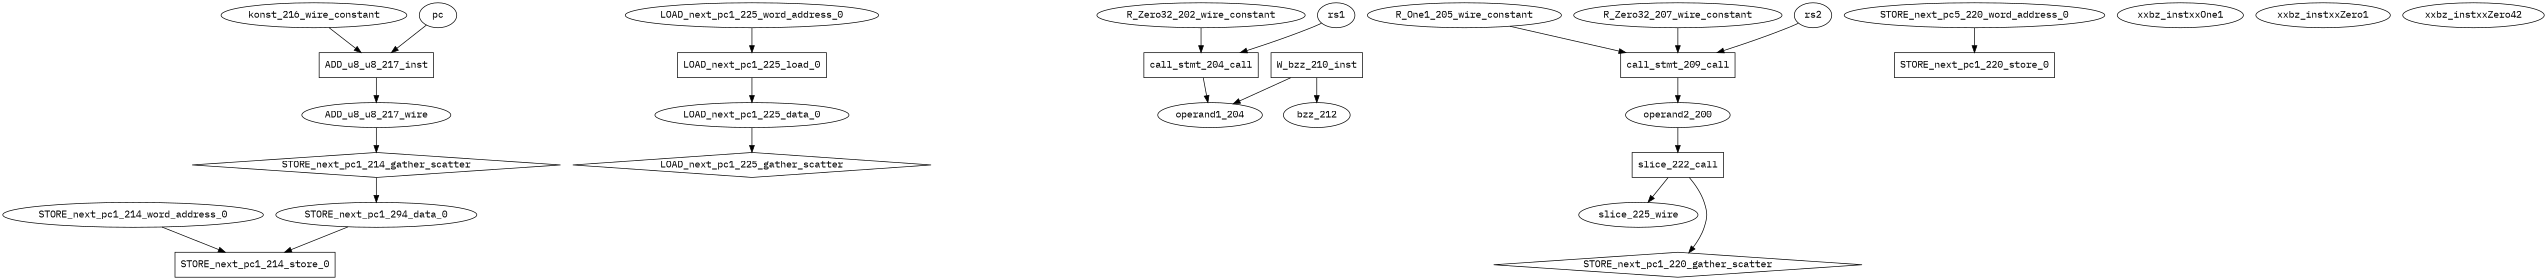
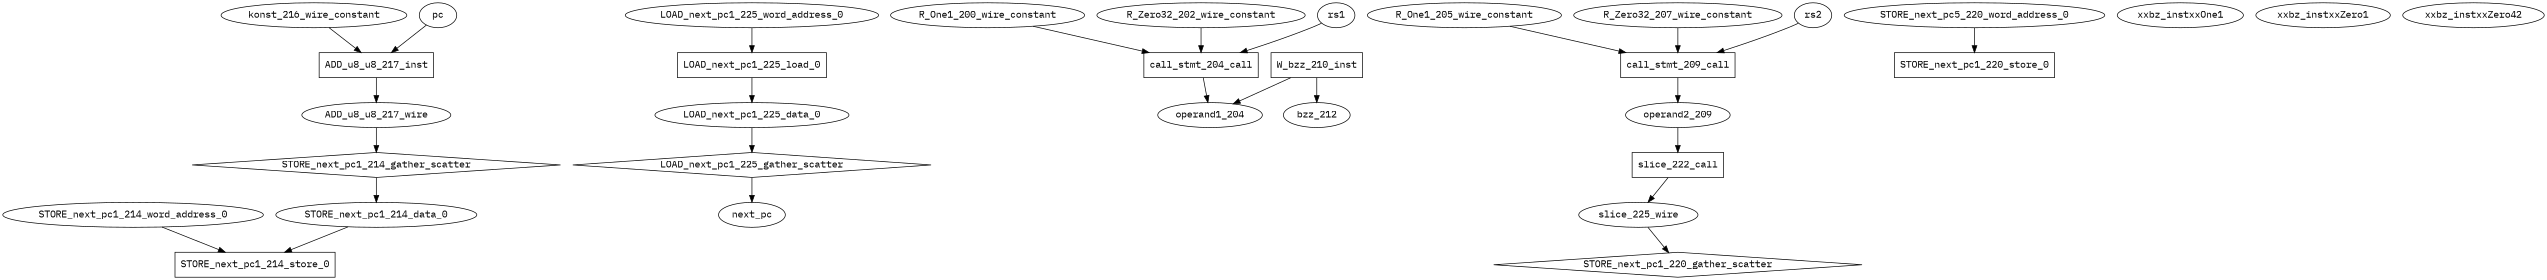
none -> (988, 15)
(1678, 115) -> (1678, 115)
(1707, 212) -> (1656, 237)
(376, 215) -> (376, 215)
none -> (752, 215)
